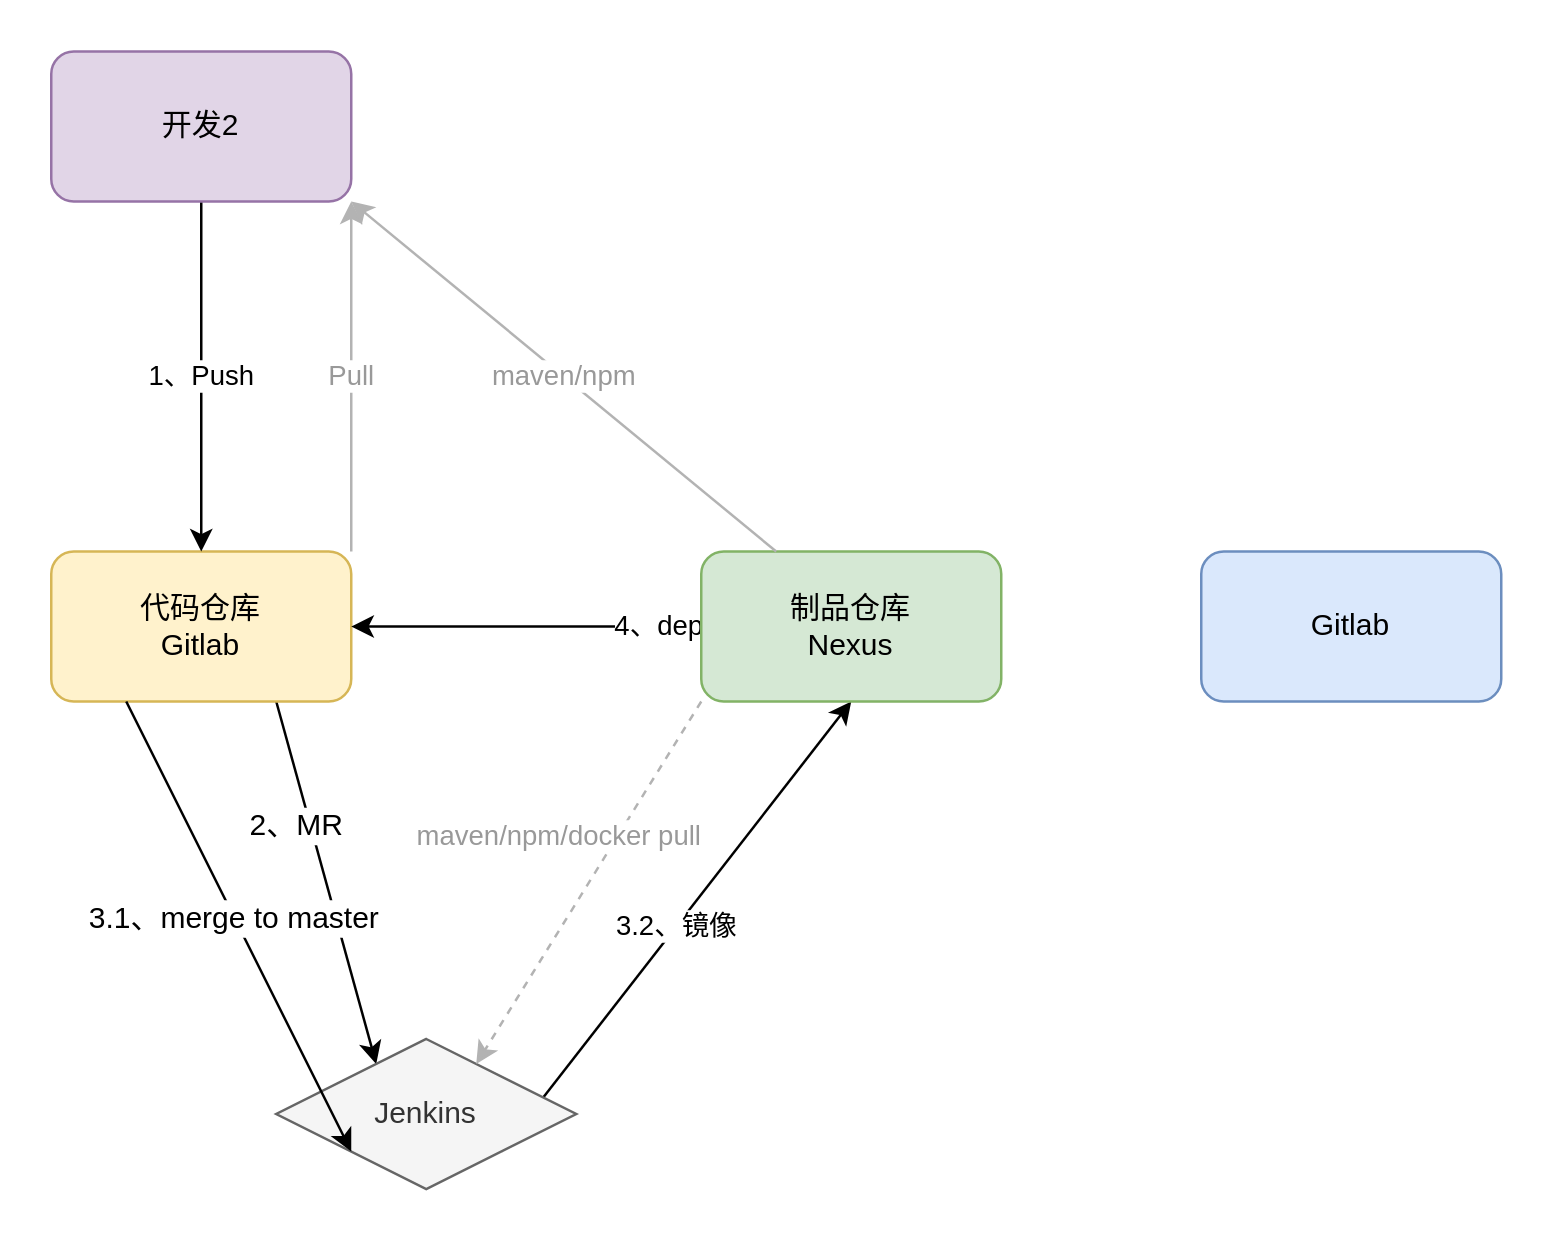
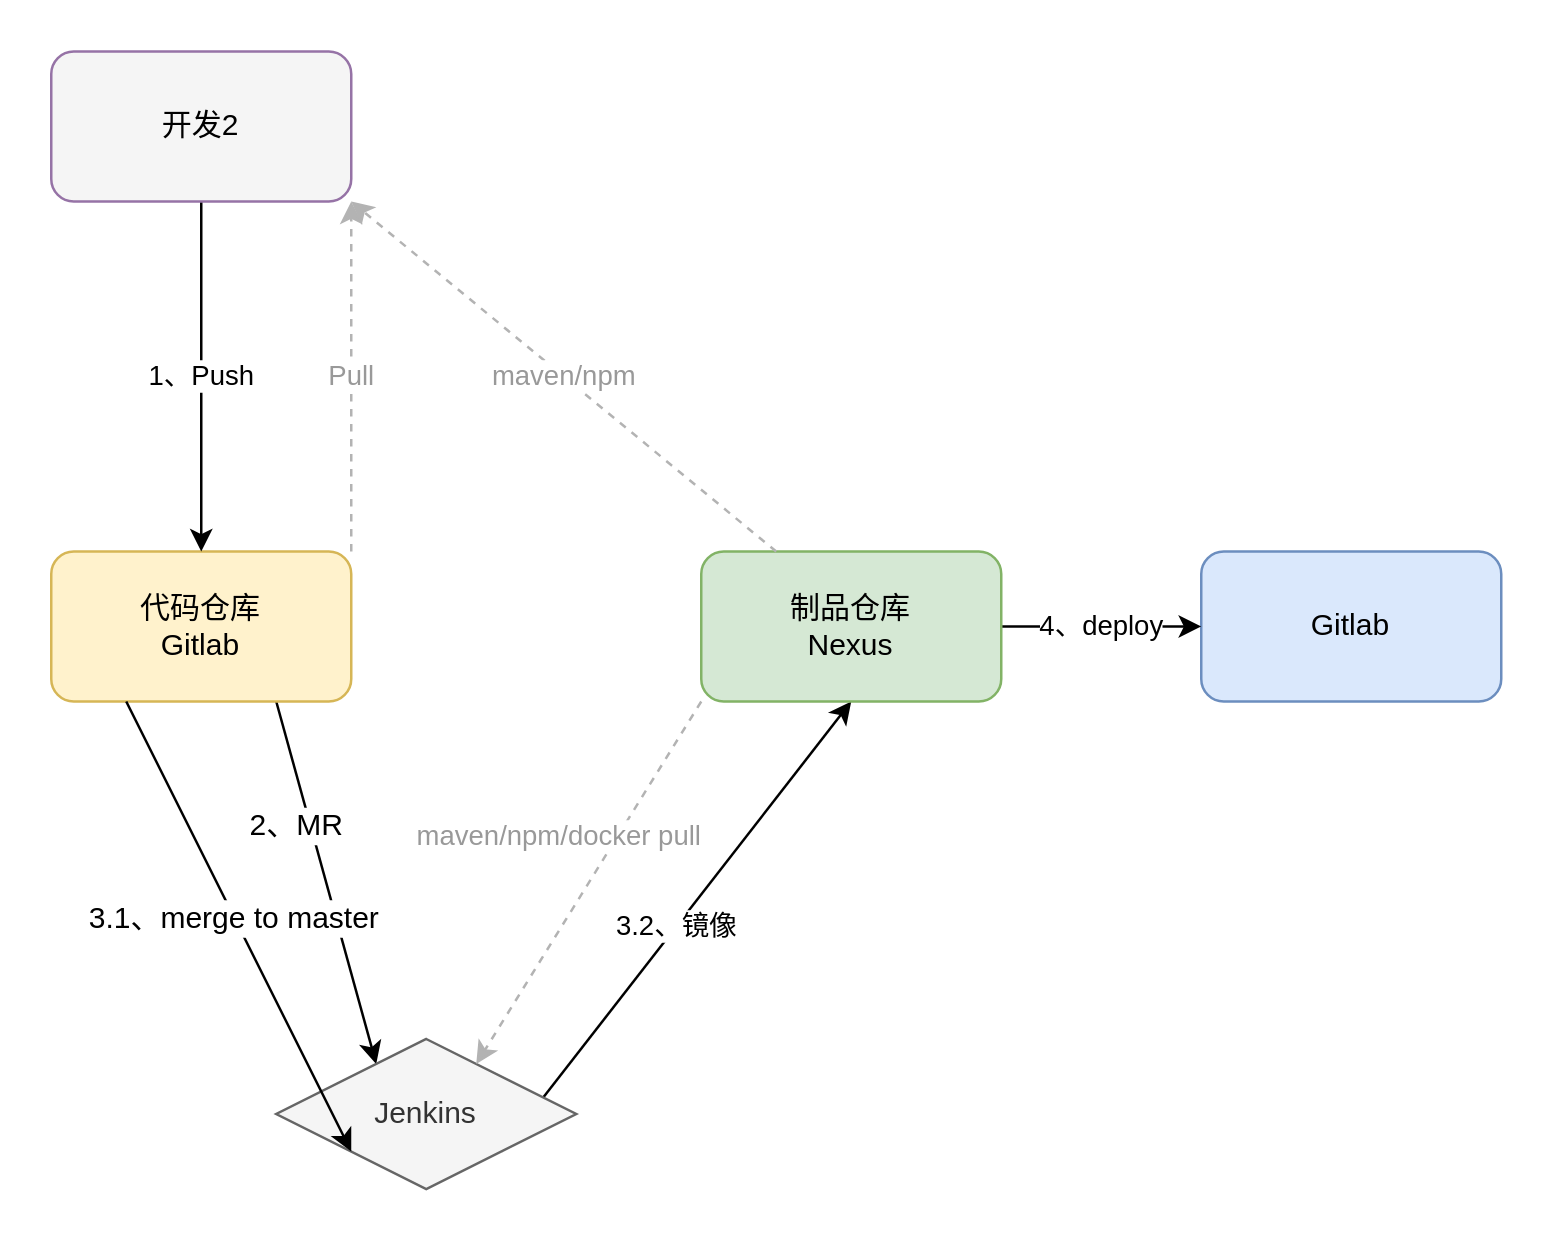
(201, 126) -> (201, 126)
(351, 468) -> (351, 468)
(677, 470) -> (677, 470)
(497, 626) -> (1133, 626)
